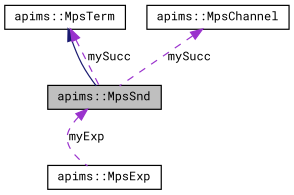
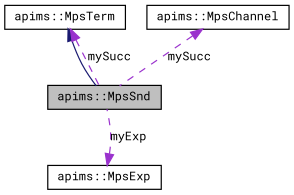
(68, 144) -> (111, 131)
